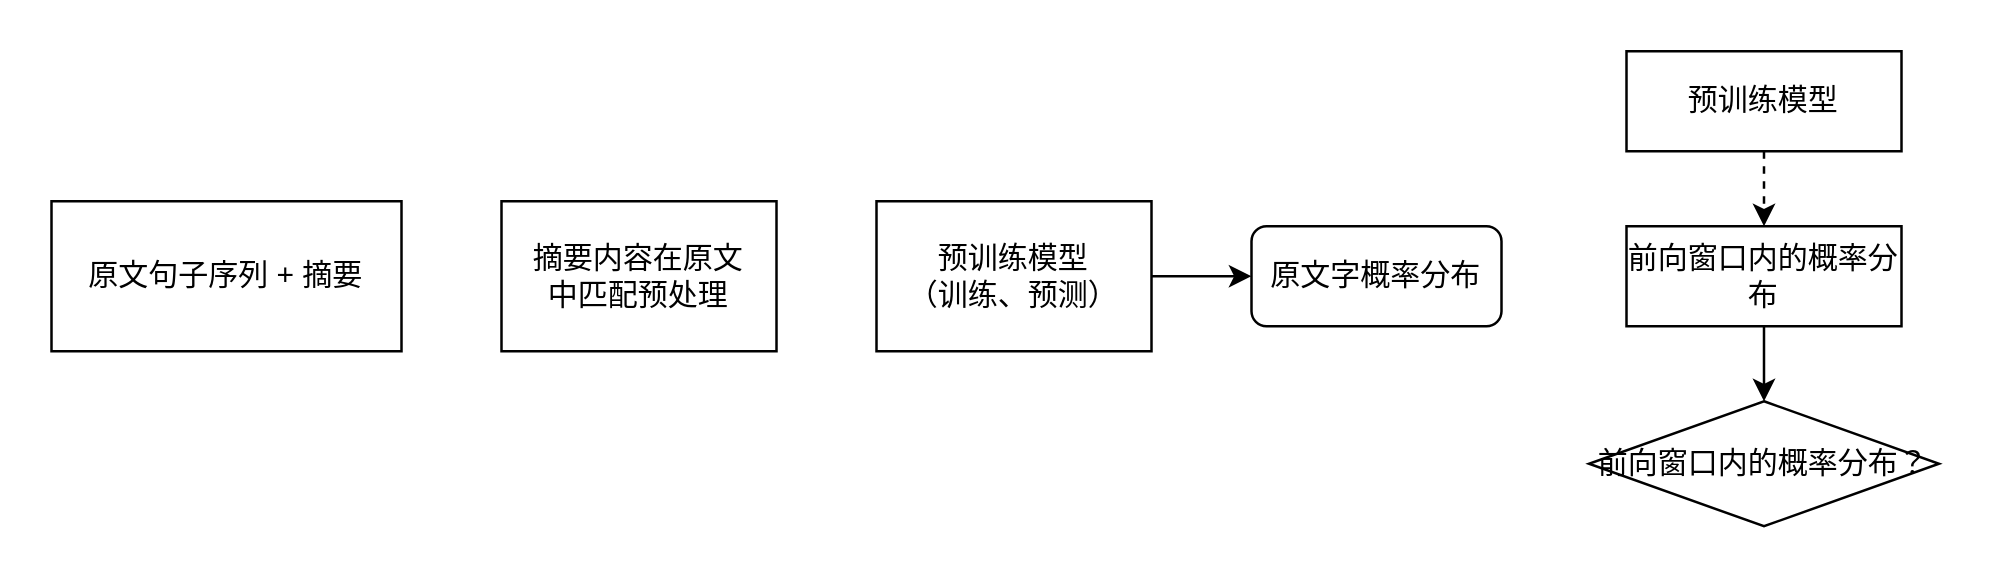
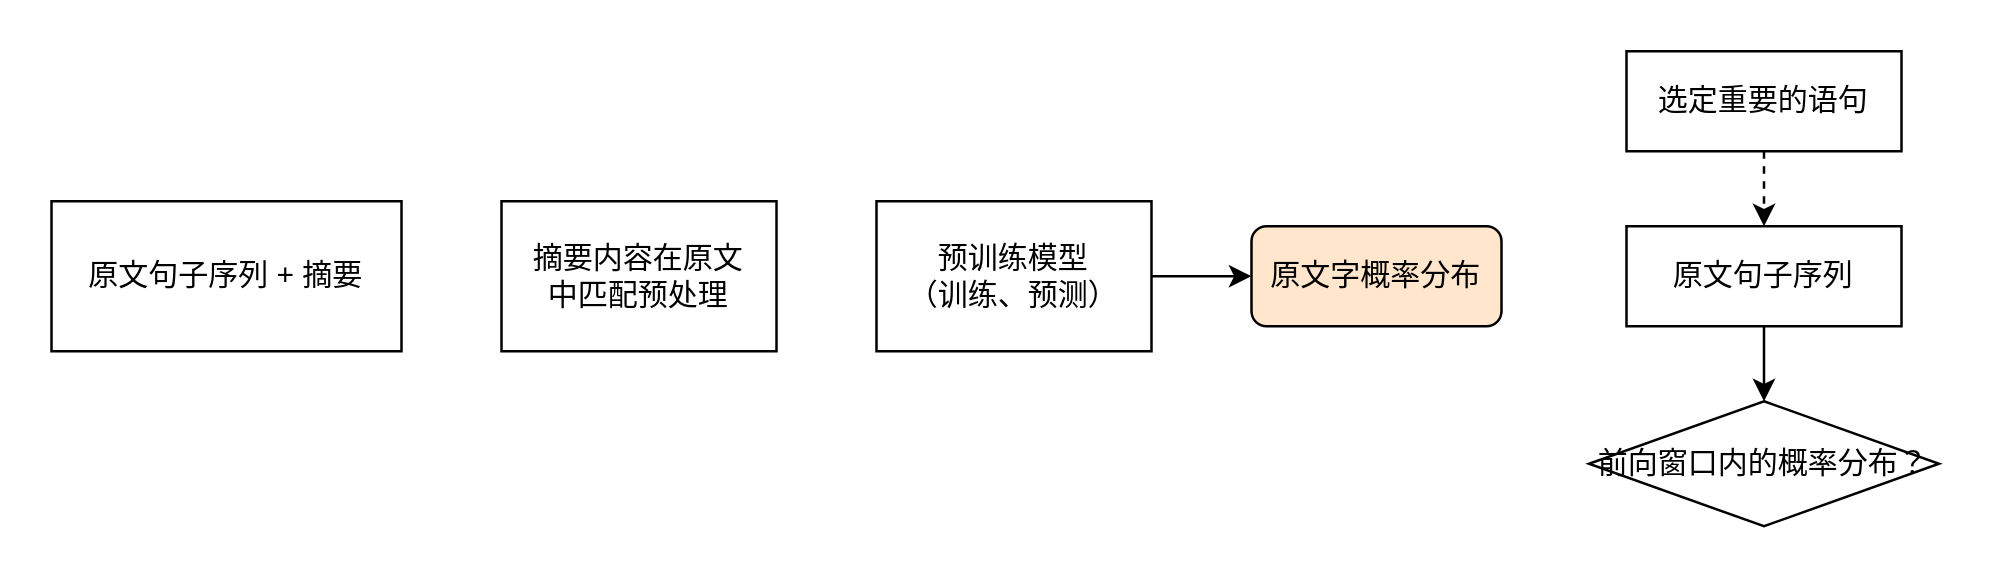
(1764, 101) -> (1764, 101)
(1376, 276) -> (1376, 276)
(1764, 276) -> (1764, 276)
